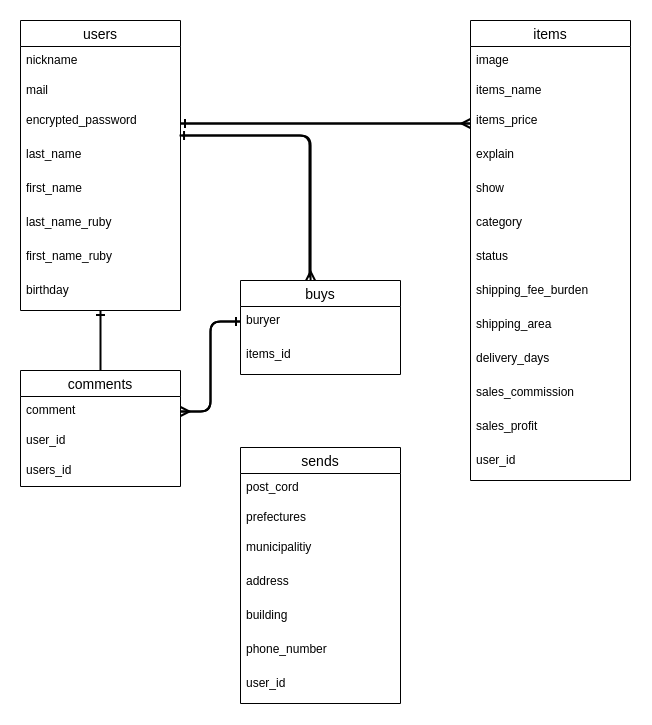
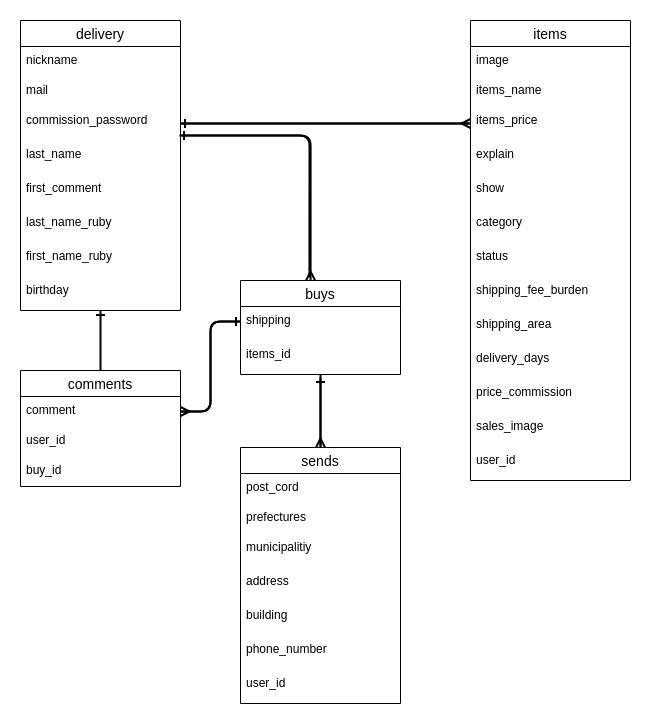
(100, 34) -> (100, 34)
(86, 120) -> (87, 120)
(58, 188) -> (68, 188)
(266, 320) -> (270, 320)
none -> (321, 376)
(525, 392) -> (525, 392)
(513, 426) -> (510, 426)
none -> (321, 448)
(51, 470) -> (45, 470)
